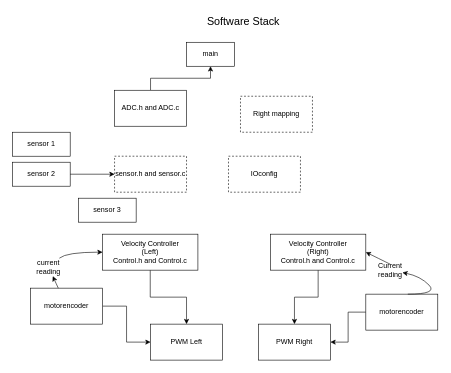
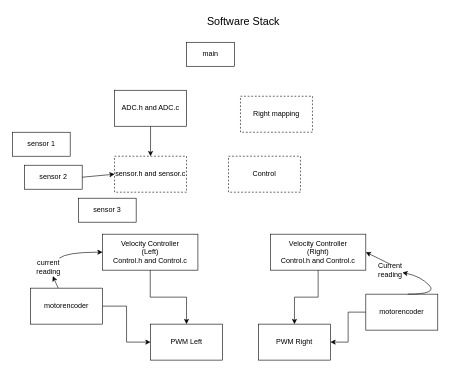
(150, 83) -> (150, 139)
(41, 174) -> (53, 177)
(264, 174) -> (264, 174)
